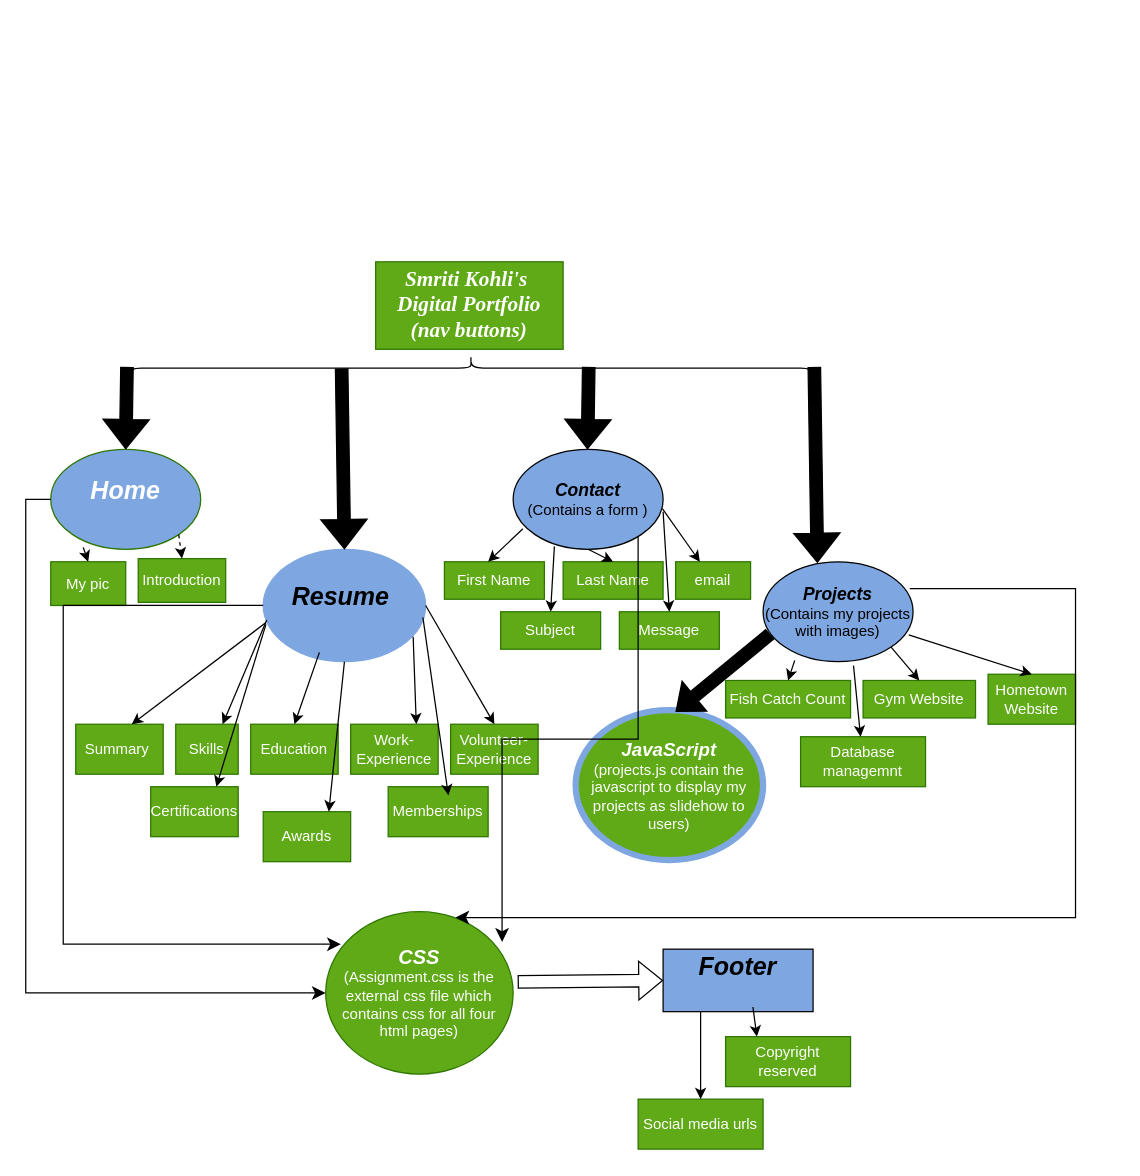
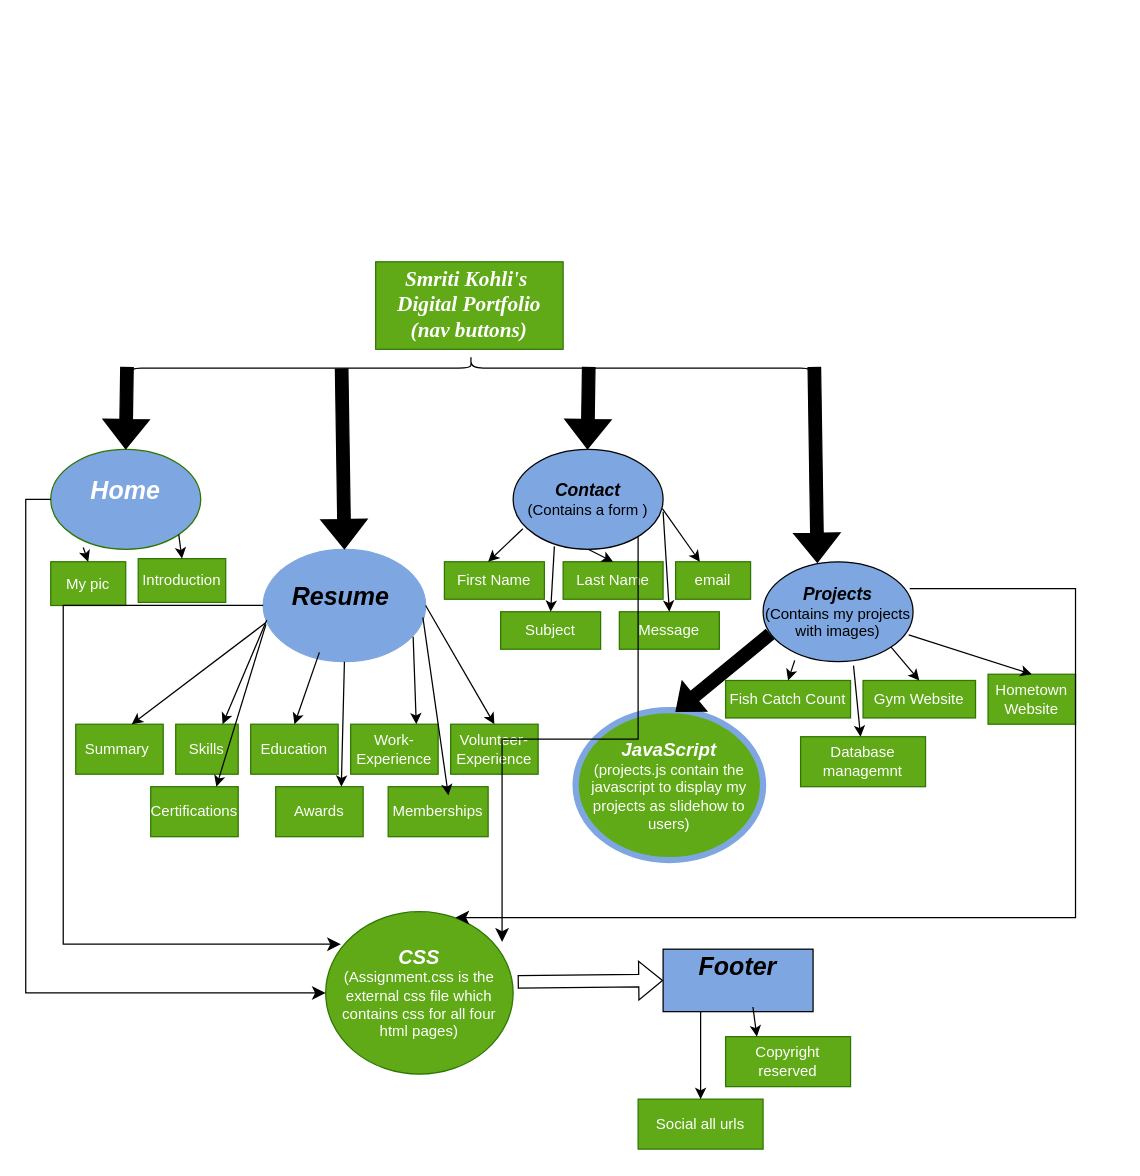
(180, 543) -> (180, 543)
(307, 837) -> (319, 812)
(701, 1124) -> (701, 1124)
